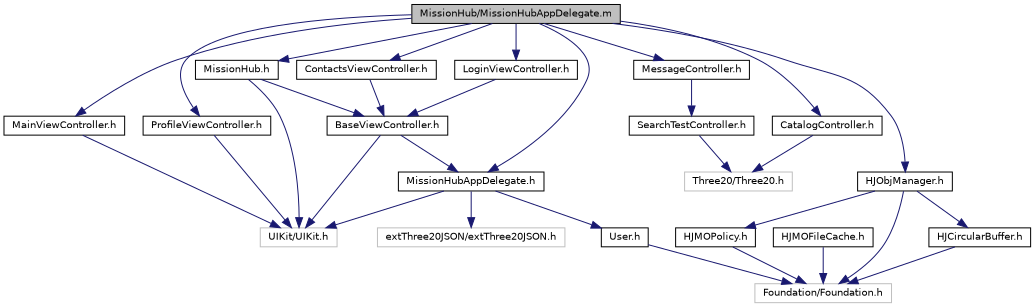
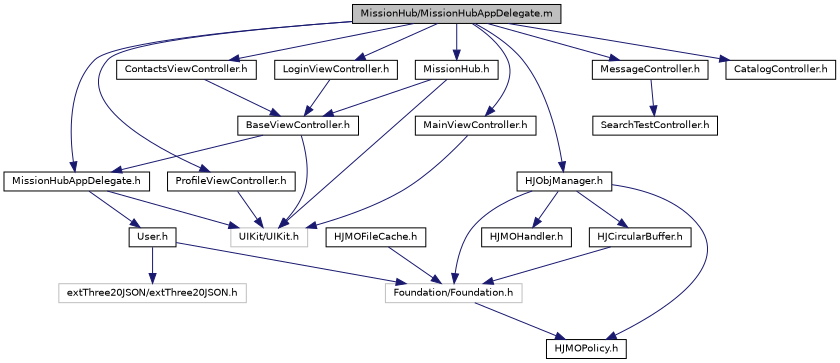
(738, 181) -> none
(471, 204) -> (153, 260)
none -> (527, 237)
(765, 263) -> (515, 319)
